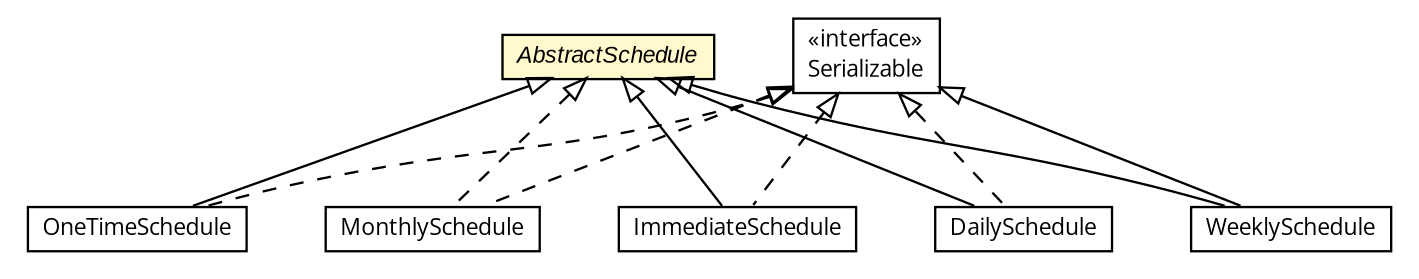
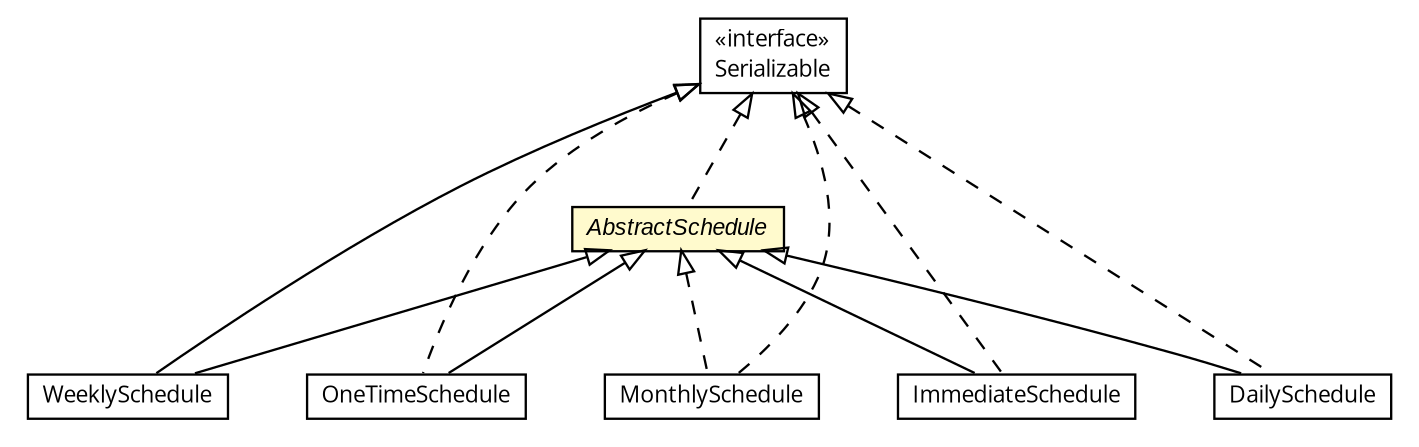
none -> (715, 160)
